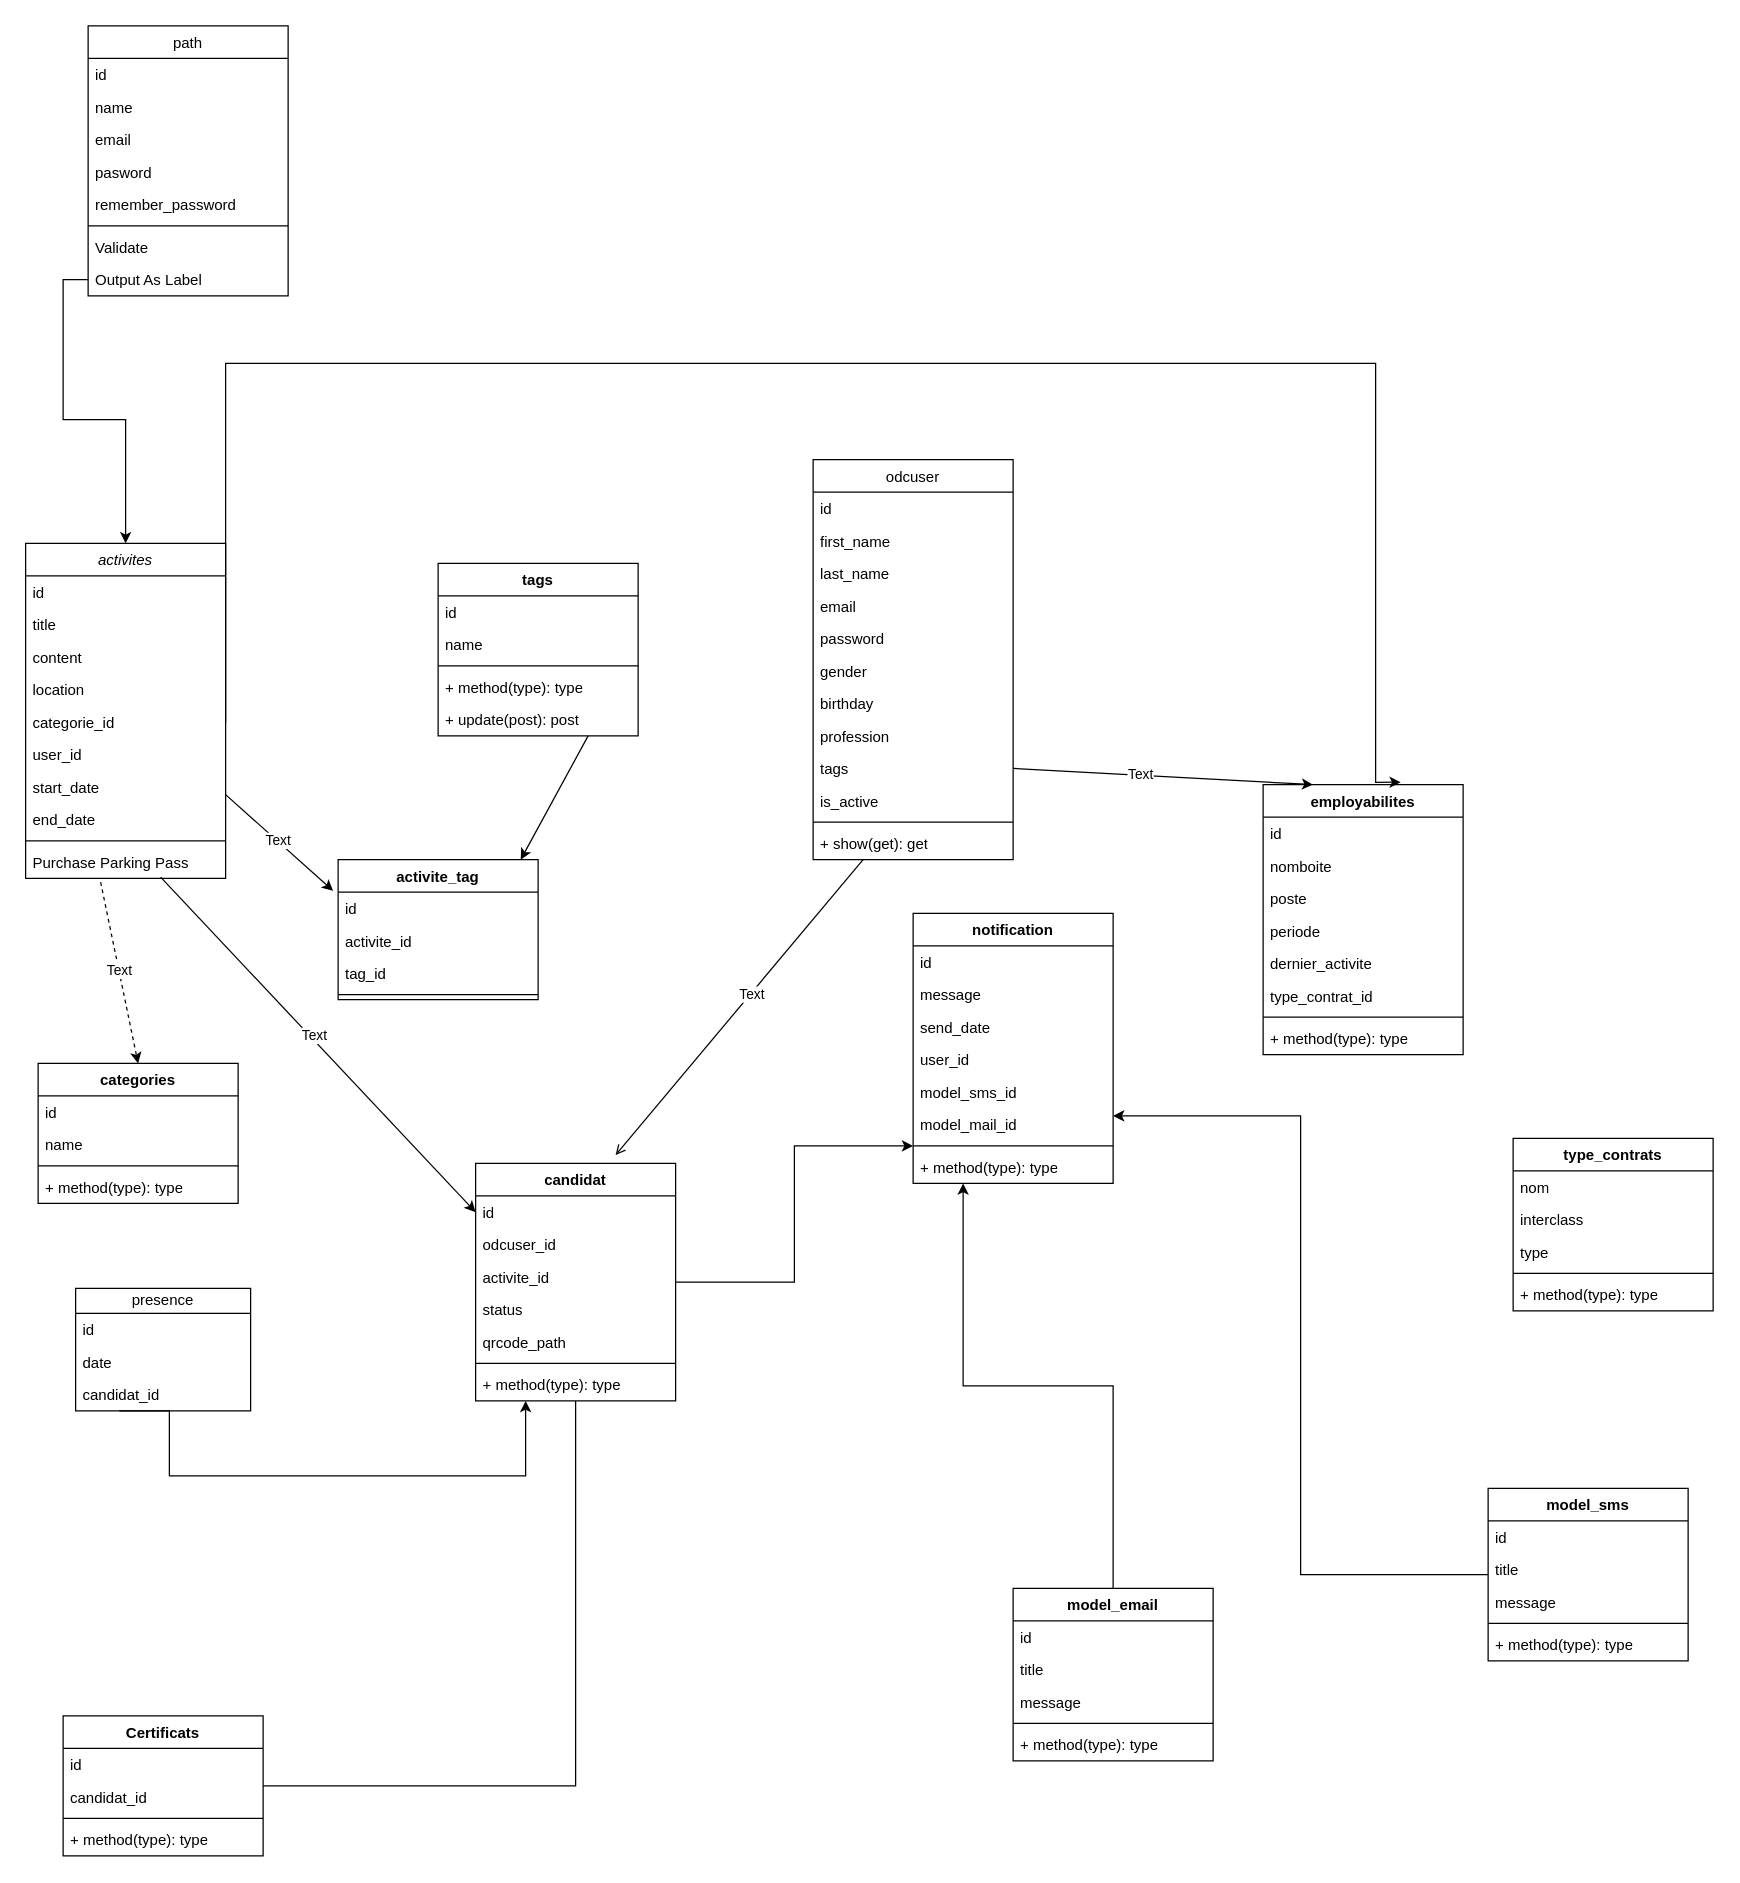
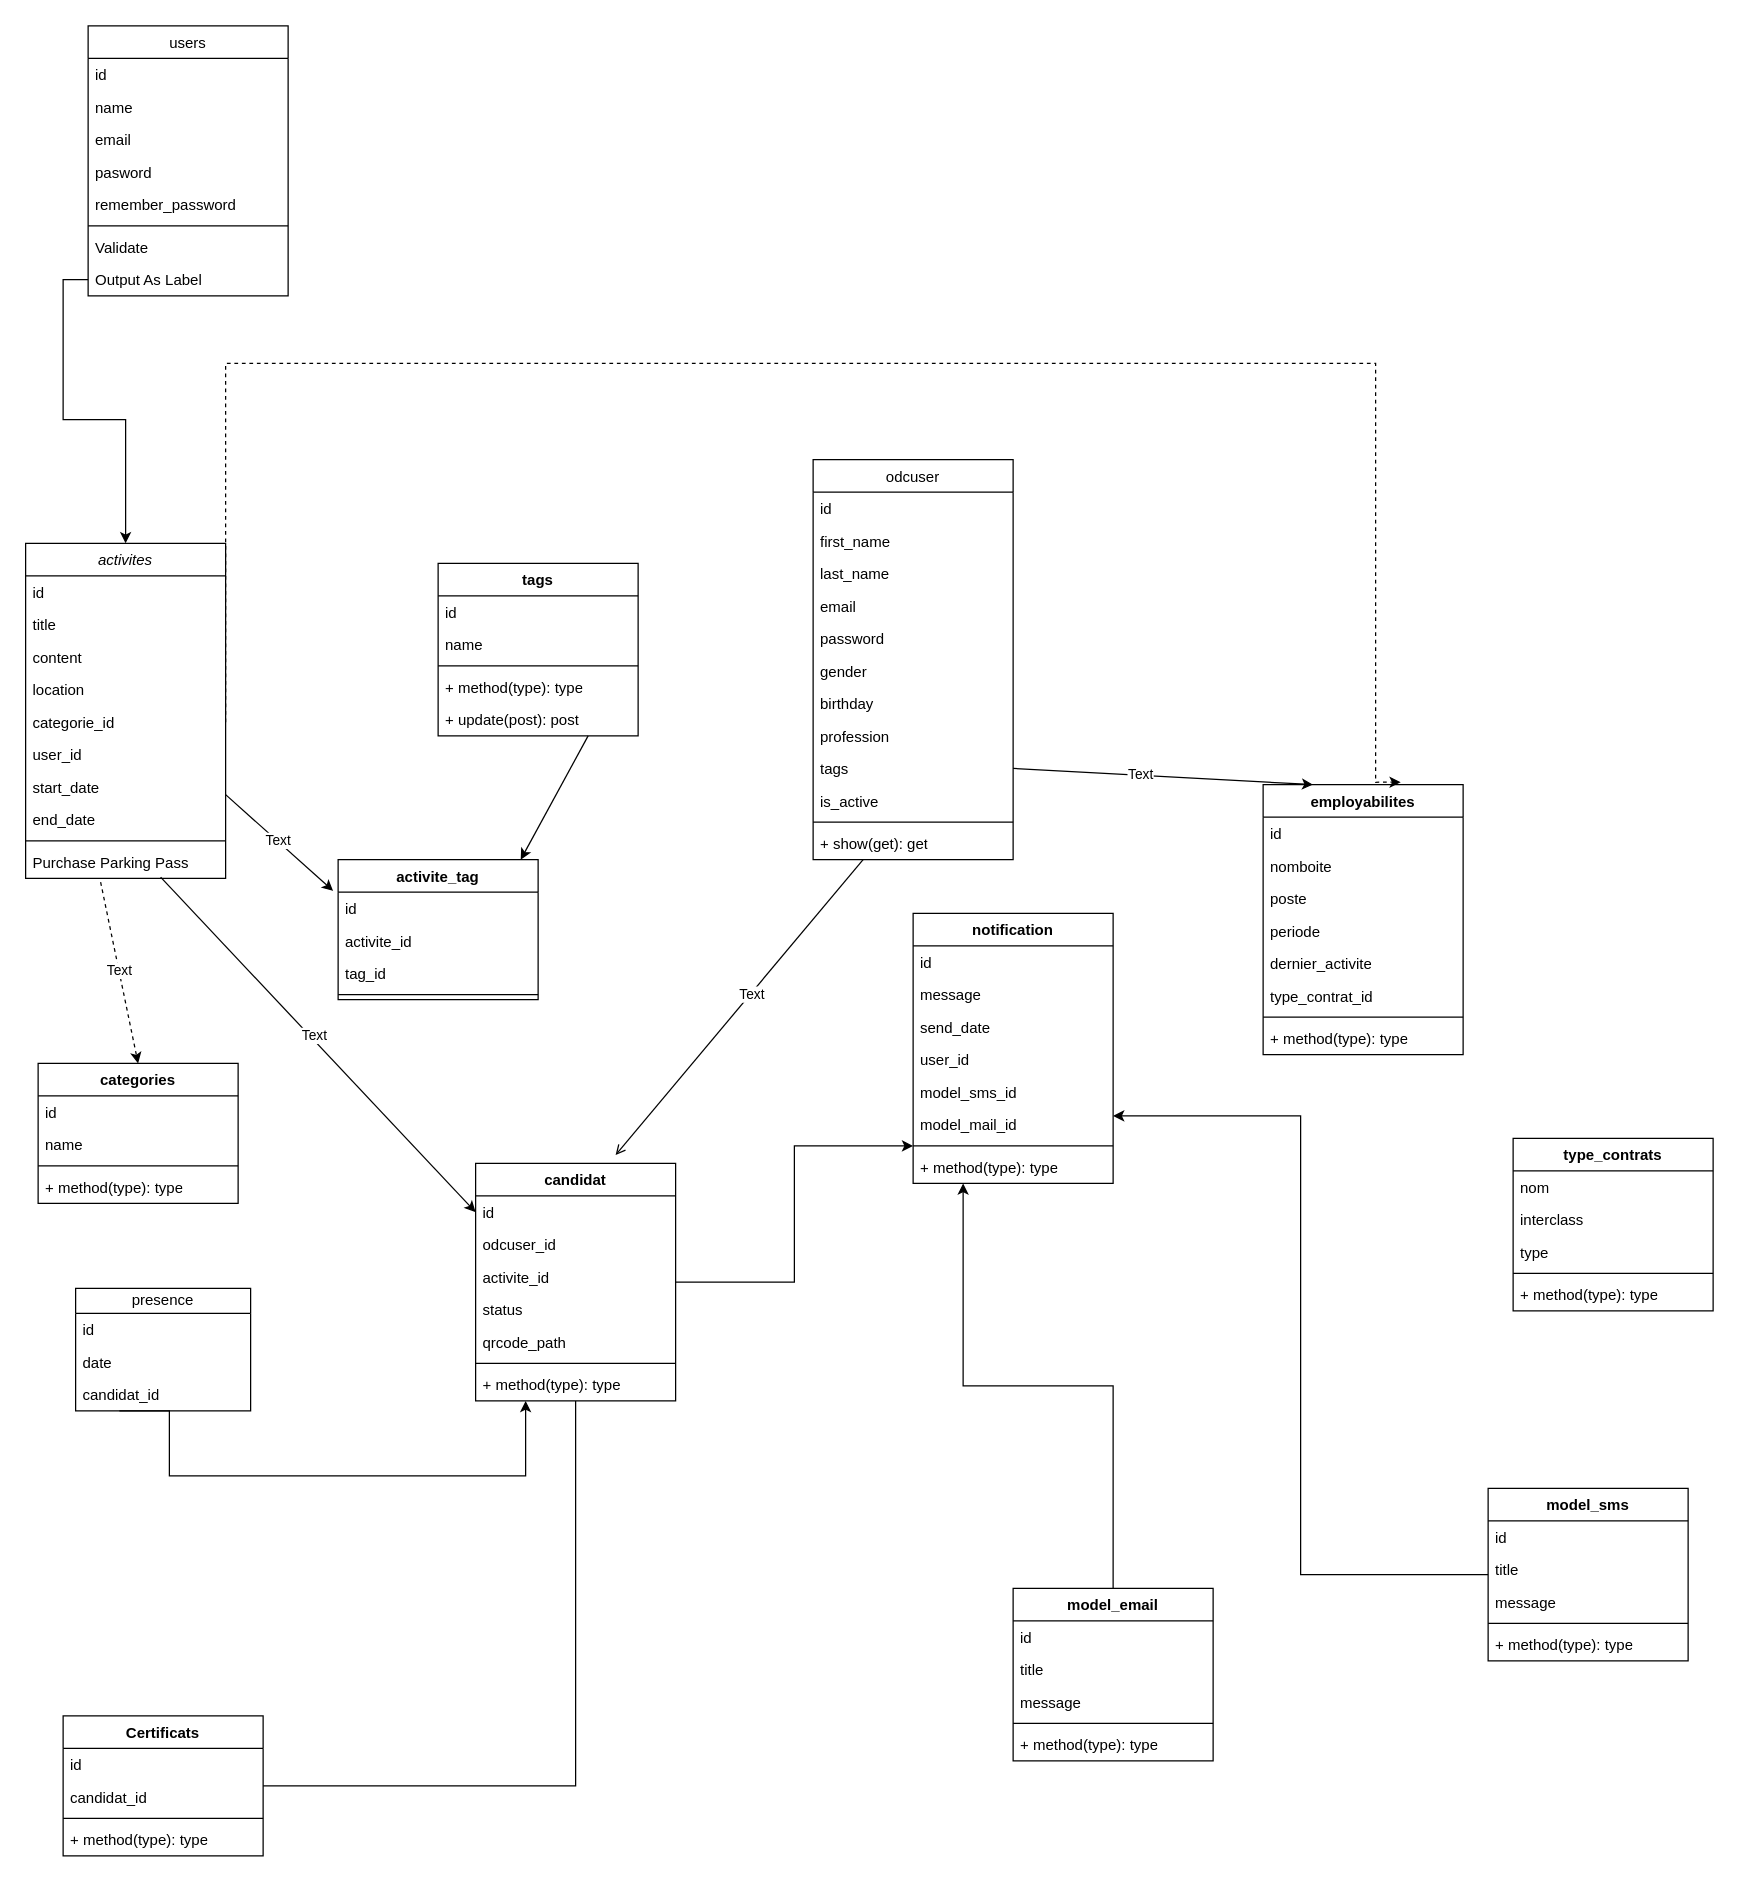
(188, 43) -> (188, 43)
(927, 363) -> (927, 363)
